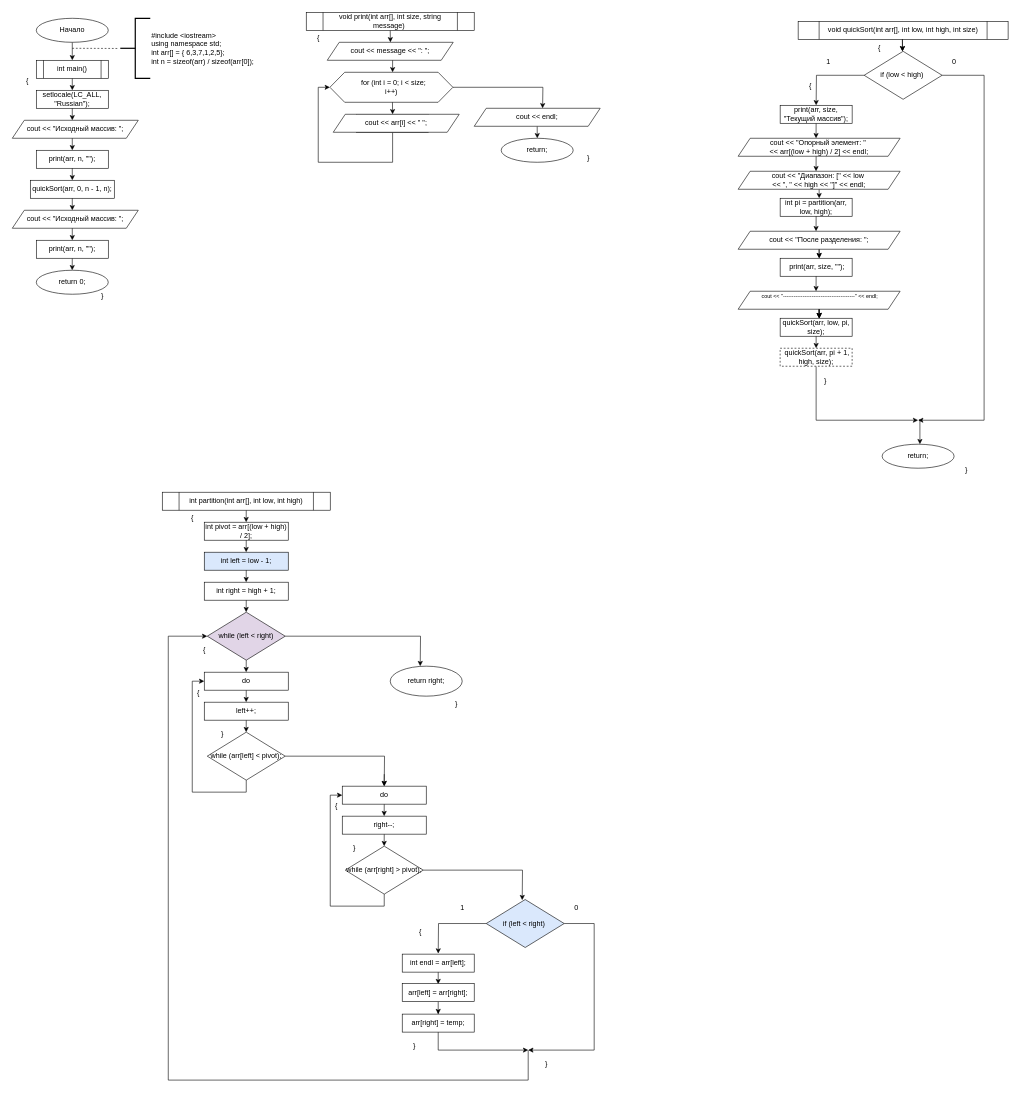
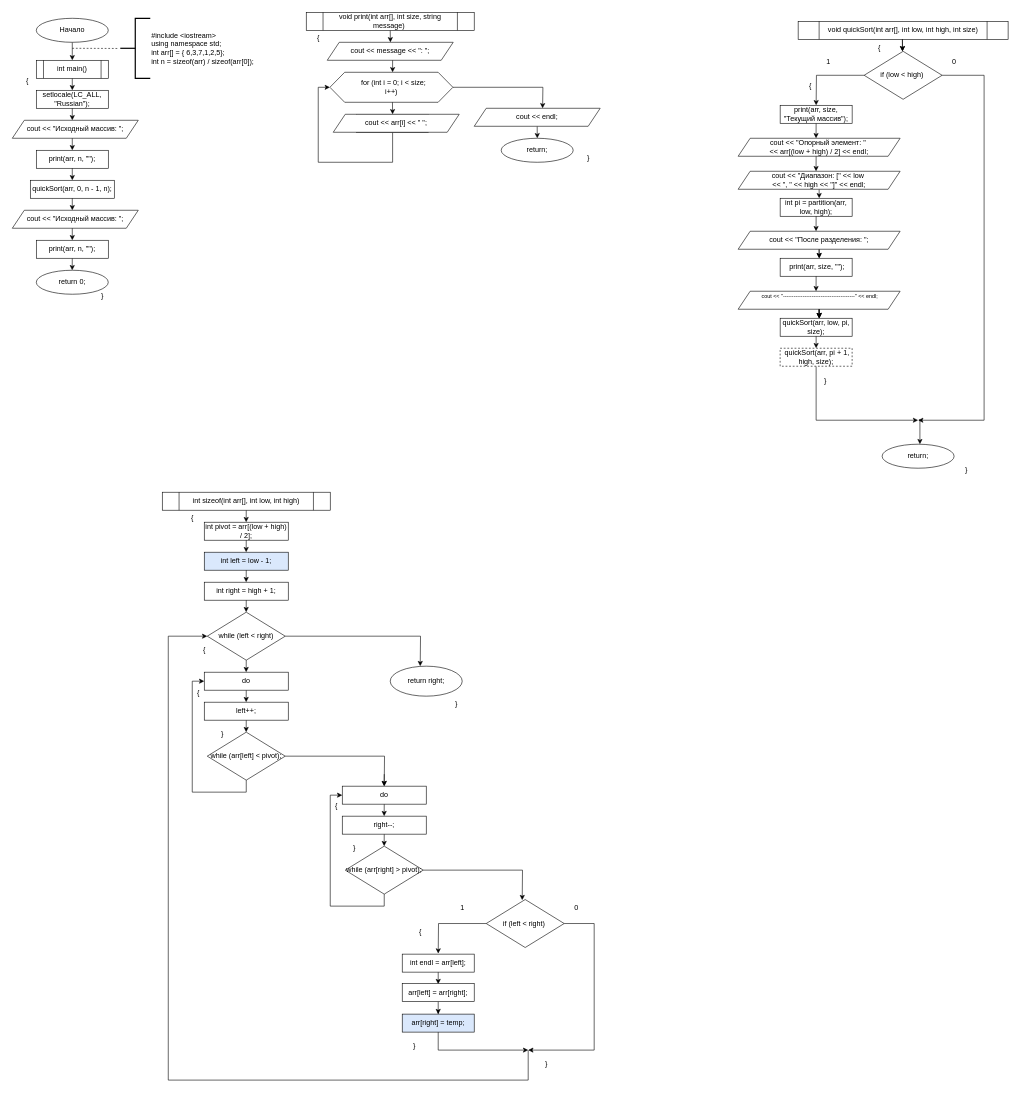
(246, 501) -> (246, 501)
(246, 636) -> (246, 636)
(525, 924) -> (525, 924)
(438, 1023) -> (438, 1023)
